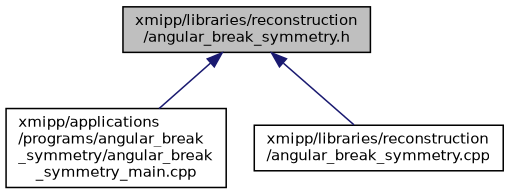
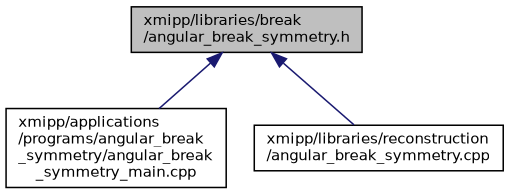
(247, 30) -> (247, 30)
